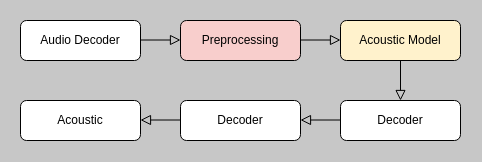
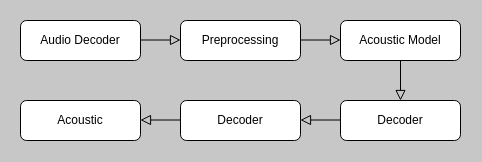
(241, 41) -> (241, 41)
(401, 41) -> (401, 41)
